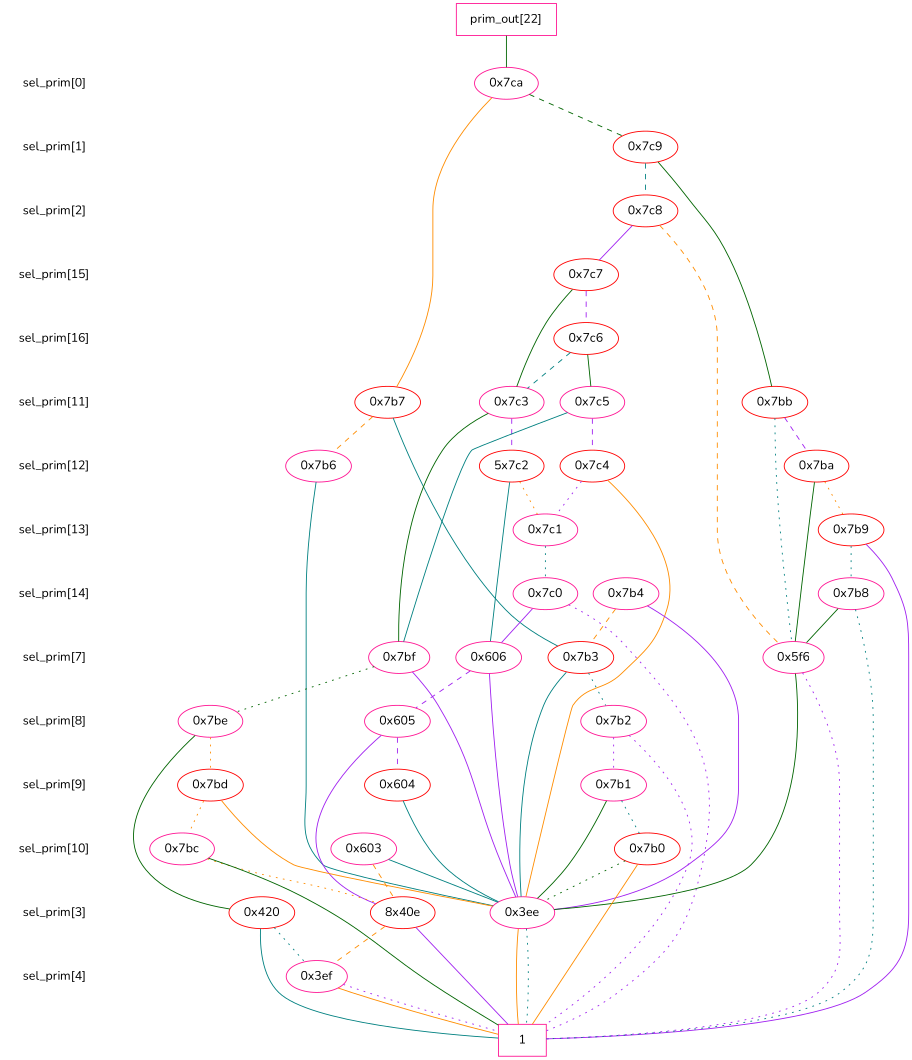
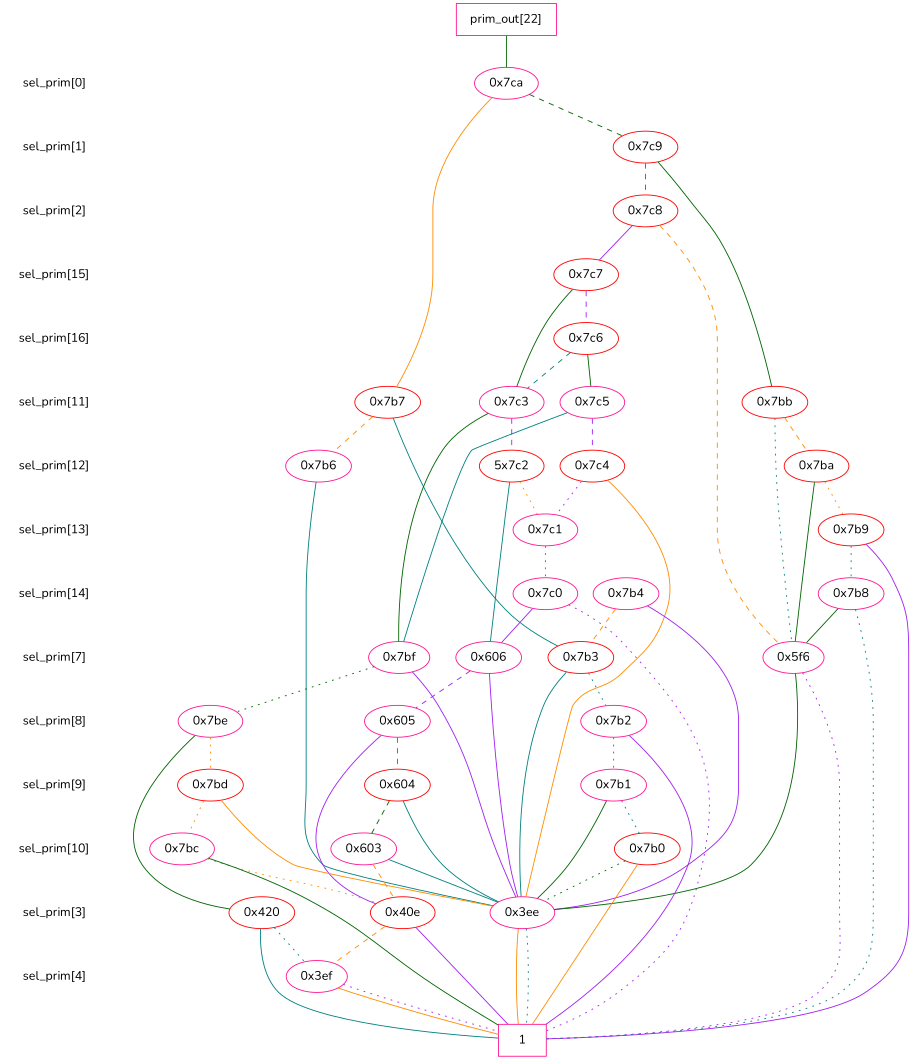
(796, 434) -> (796, 434)
none -> (381, 817)
(678, 887) -> (678, 887)
(403, 913) -> (403, 913)
